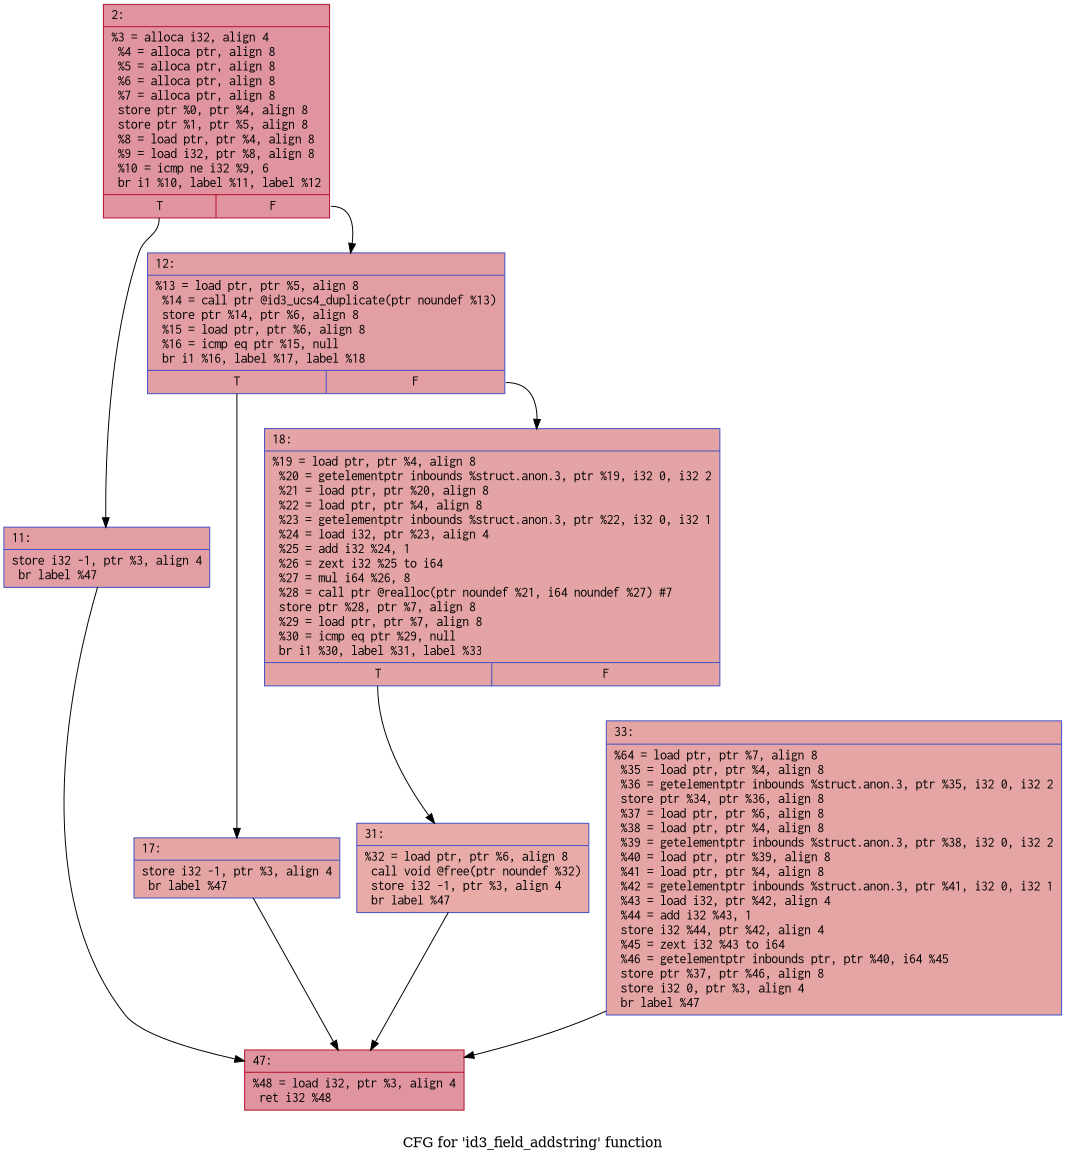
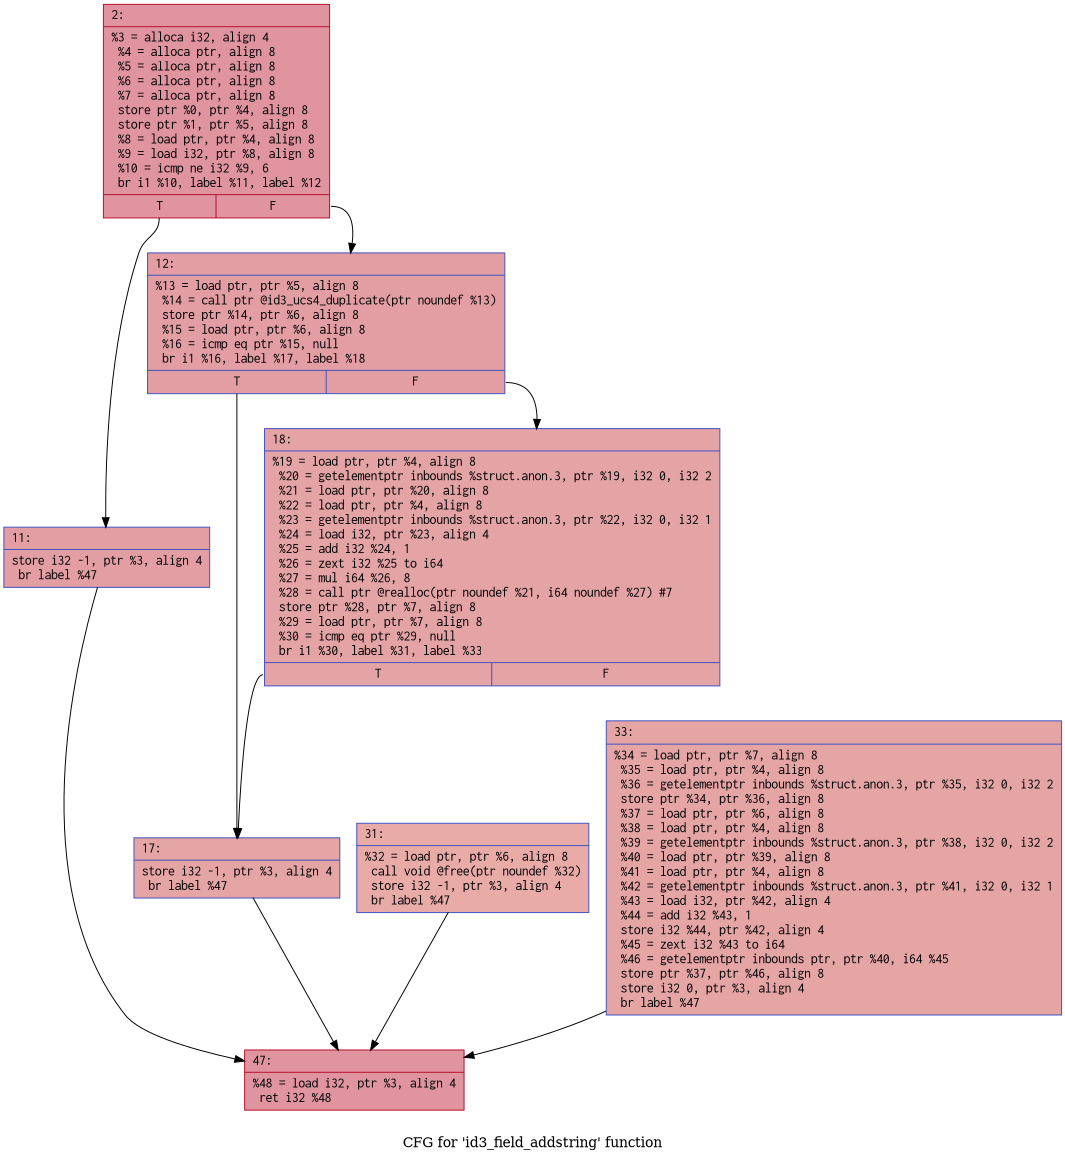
(393, 754) -> (244, 749)
(716, 755) -> (716, 755)
